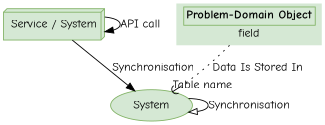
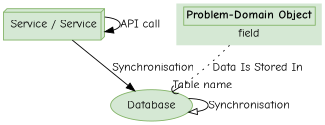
(54, 24) -> (54, 24)
(152, 105) -> (152, 105)
